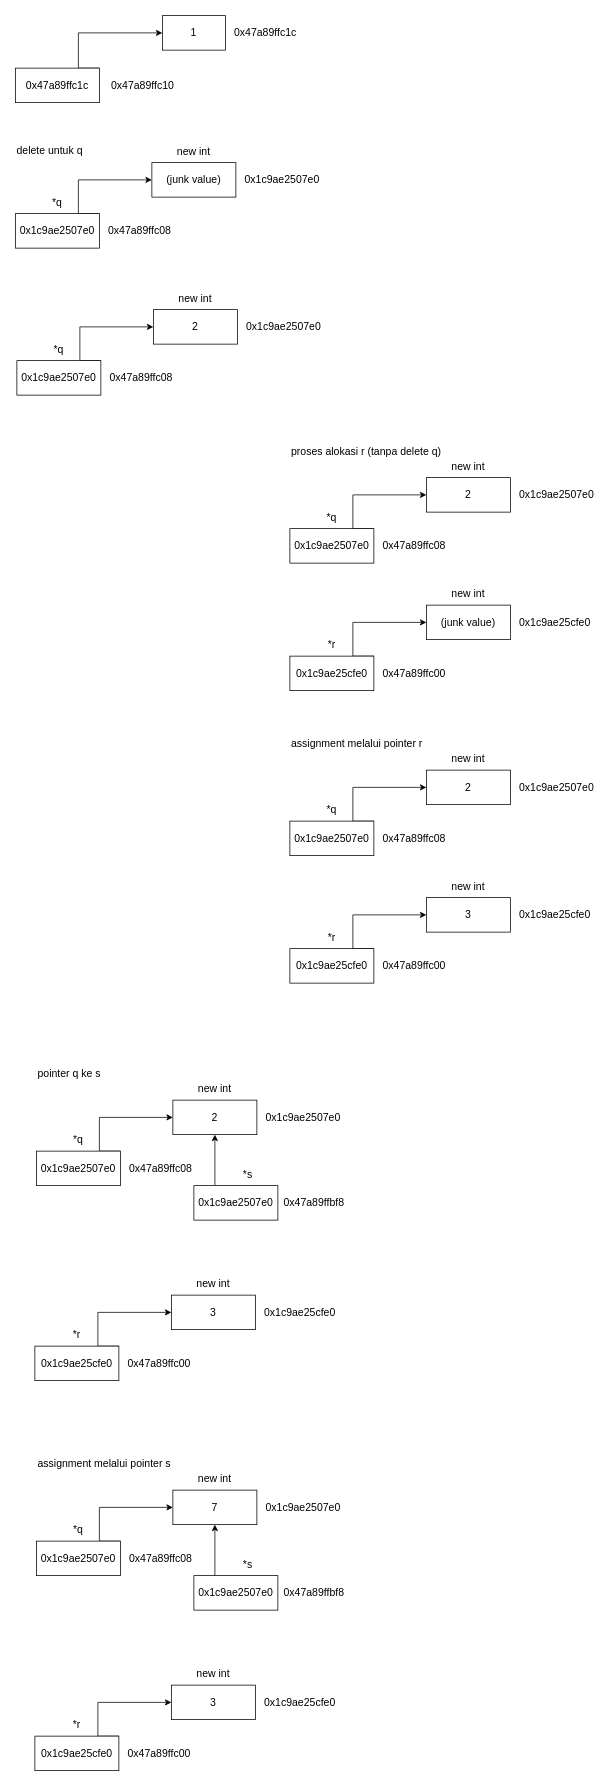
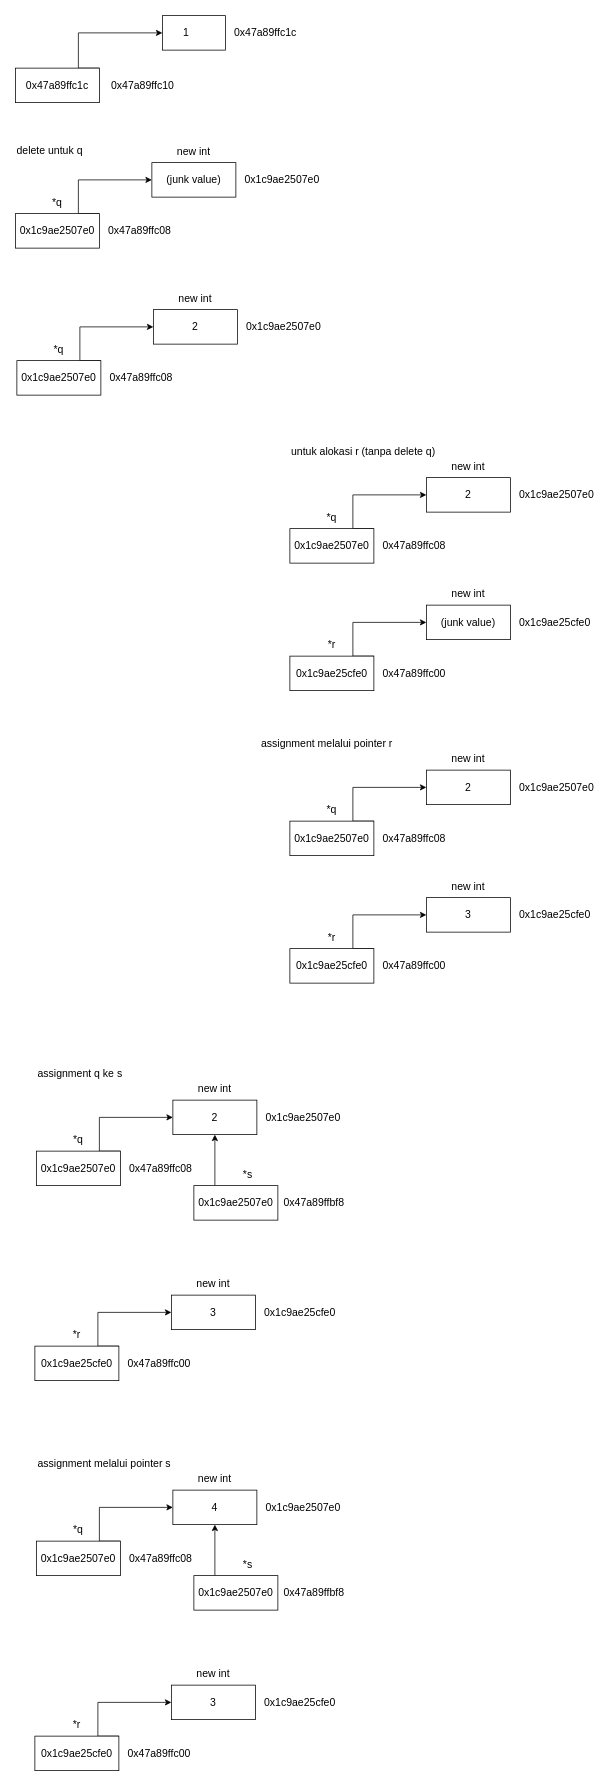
(194, 33) -> (186, 33)
(365, 451) -> (363, 451)
(365, 744) -> (335, 744)
(68, 1074) -> (76, 1074)
(215, 1507) -> (215, 1507)
